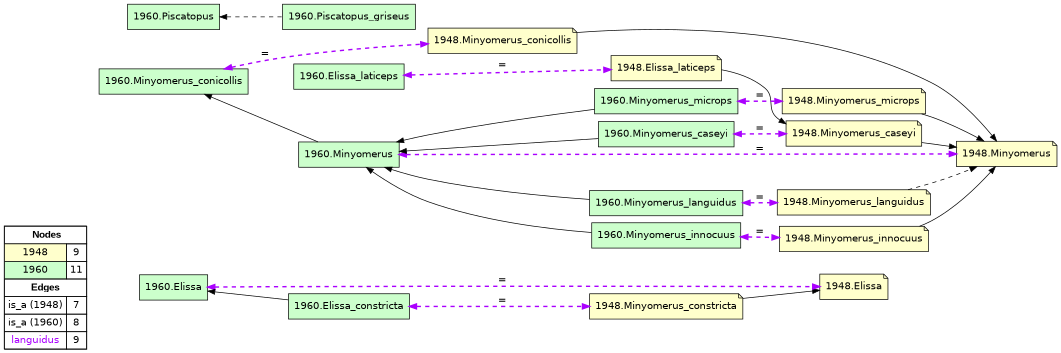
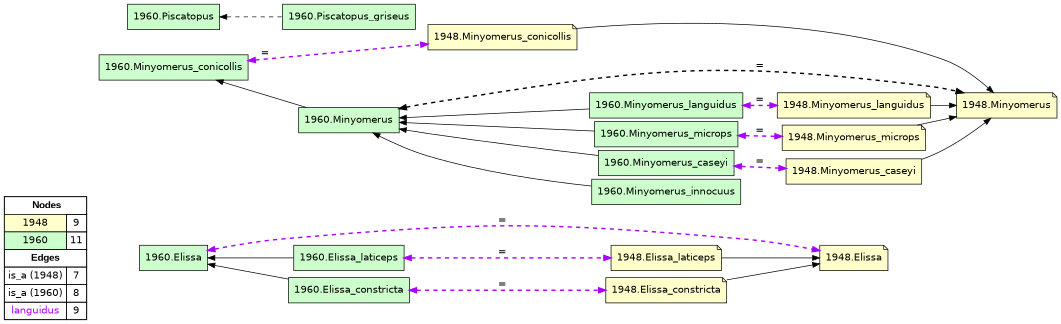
(761, 85) -> (767, 258)
(854, 134) -> (854, 171)
(678, 154) -> (681, 71)
(939, 181) -> (940, 105)
(854, 239) -> none
none -> (254, 258)
(666, 306) -> (666, 290)
